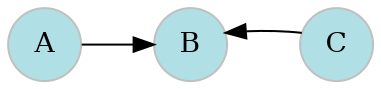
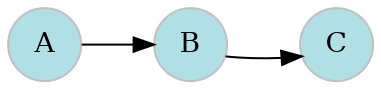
(274, 31) -> (253, 58)
